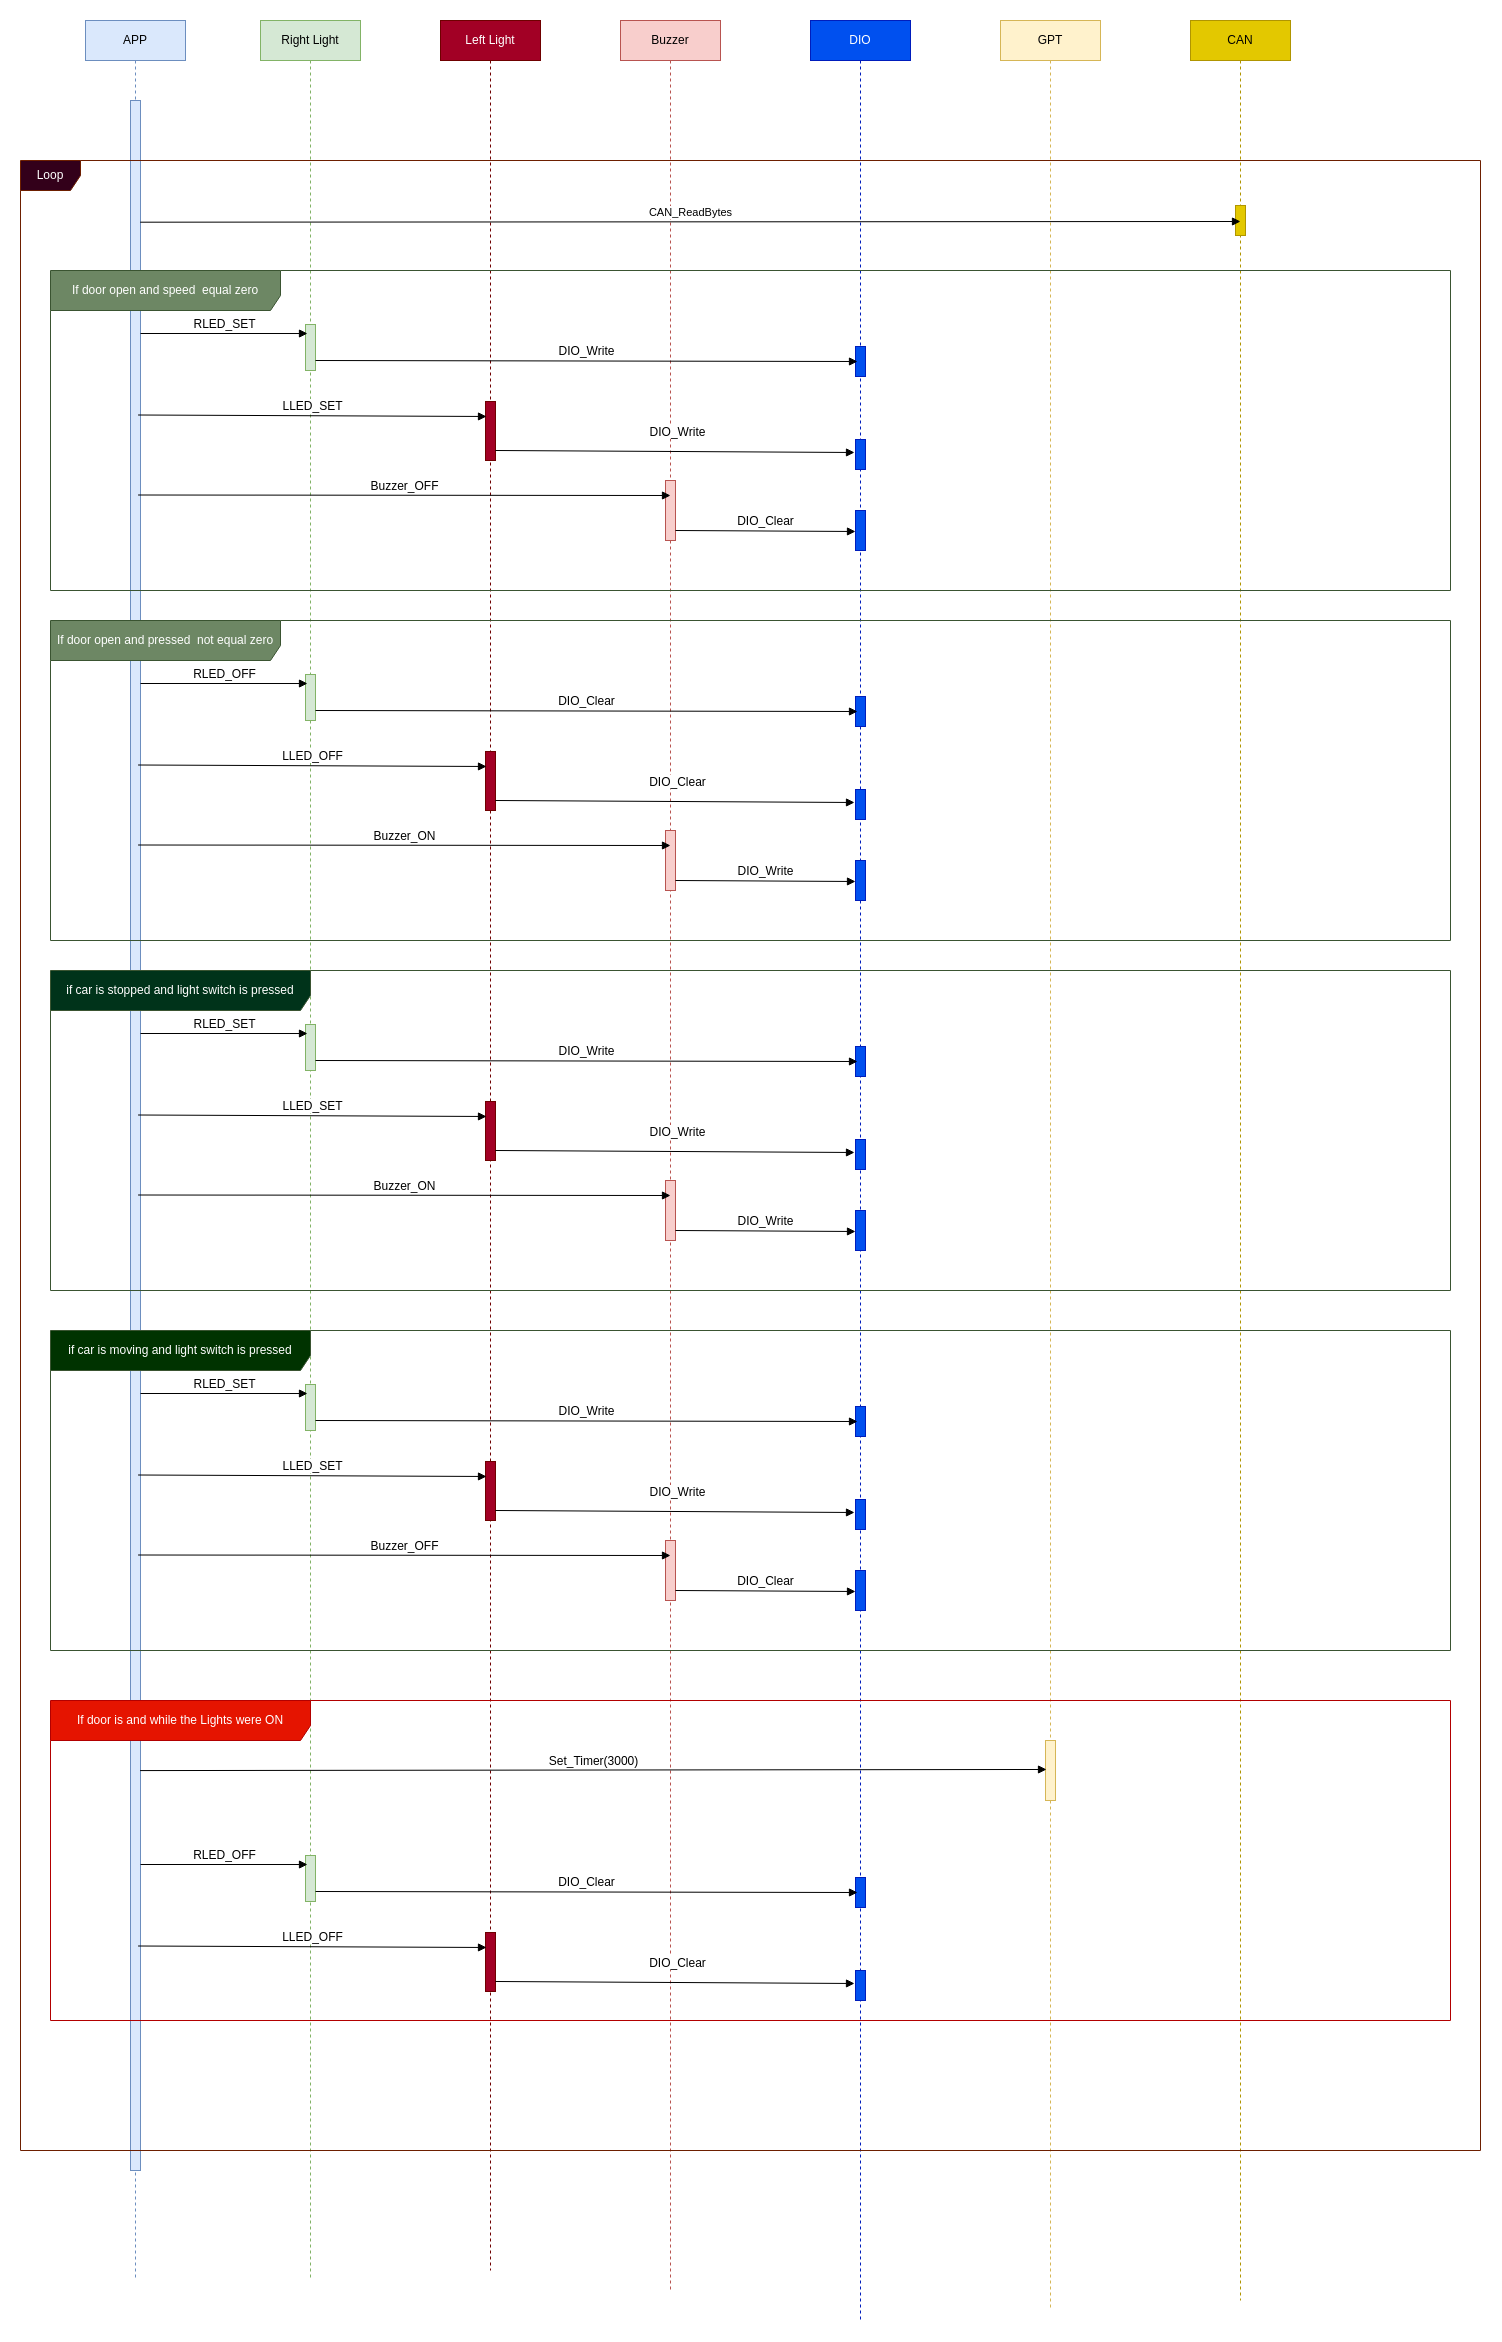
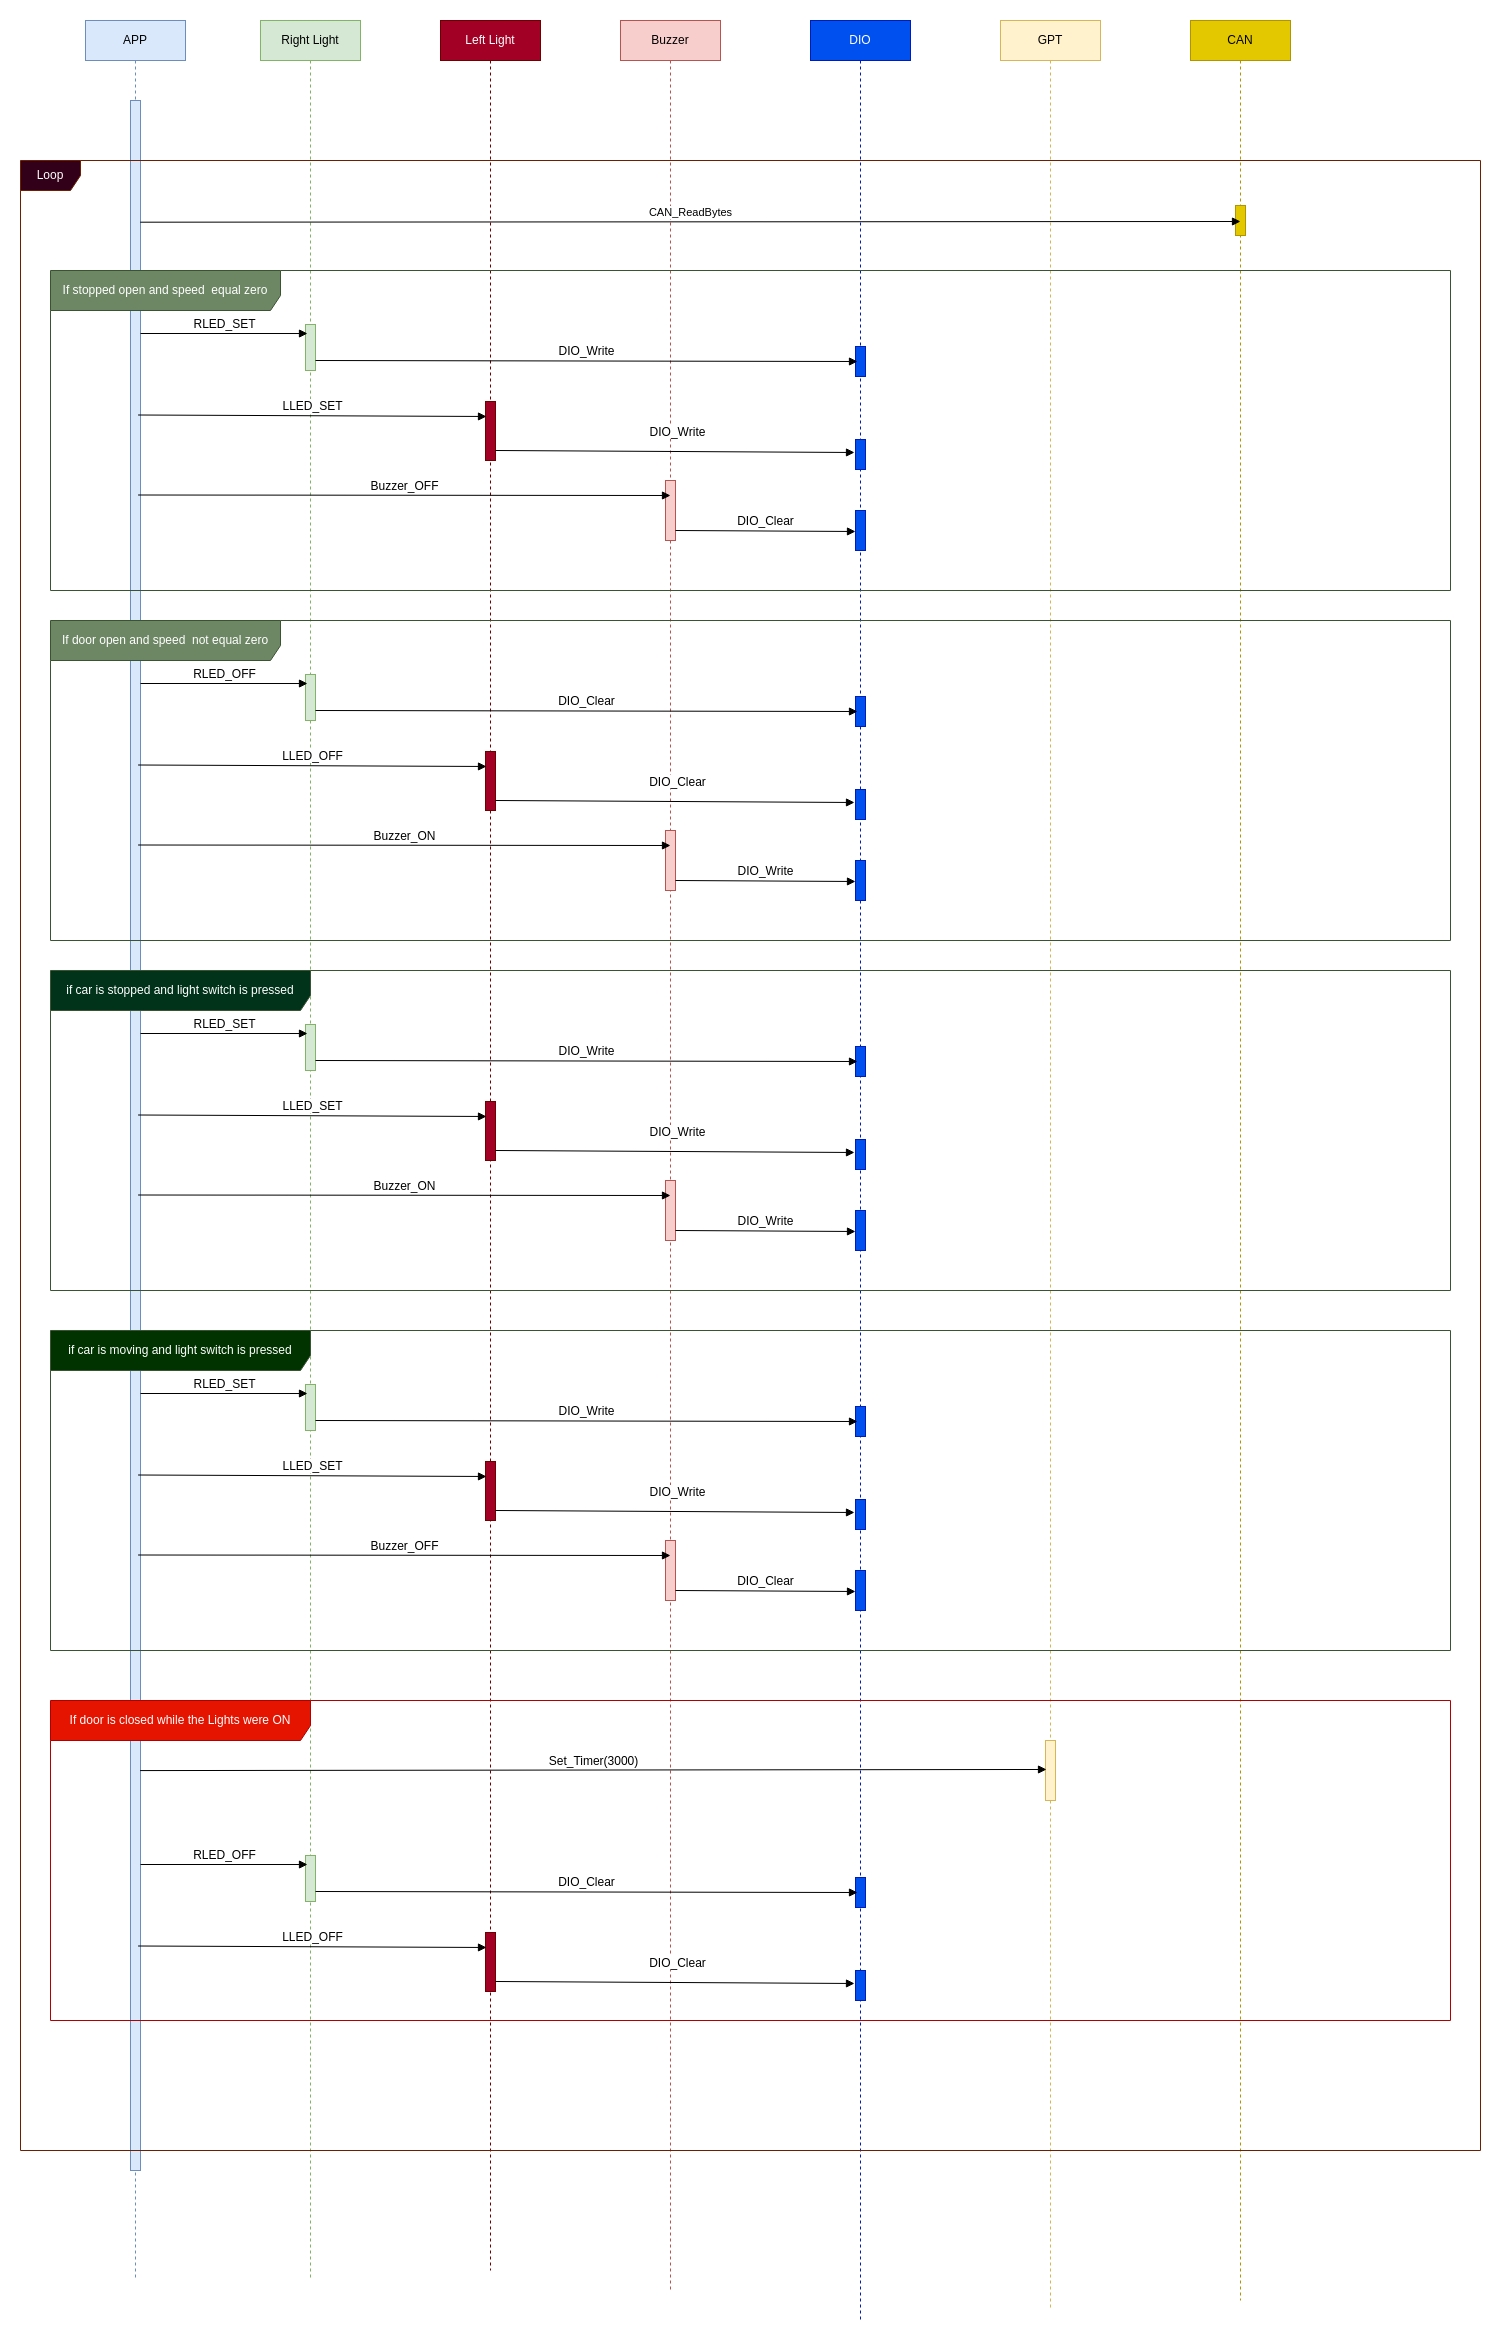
(166, 291) -> (166, 291)
(166, 641) -> (166, 641)
(181, 1721) -> (181, 1721)
